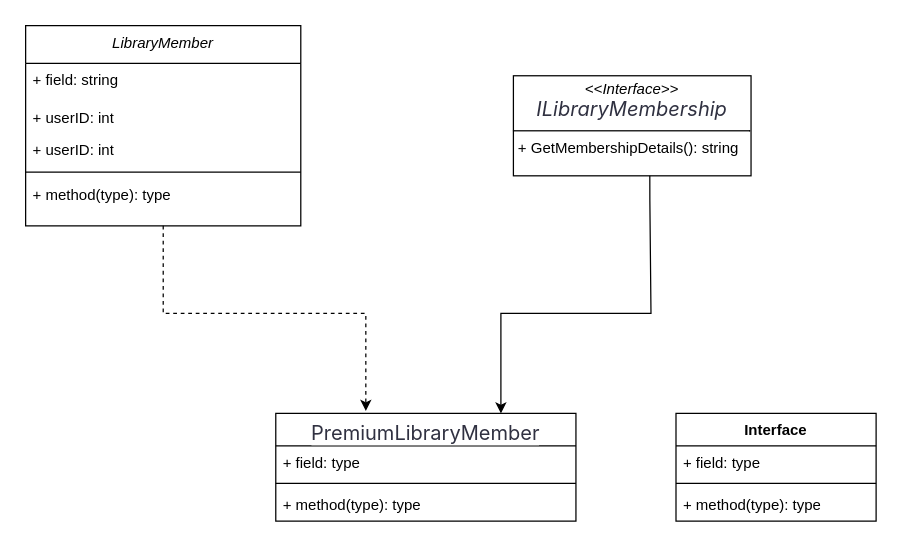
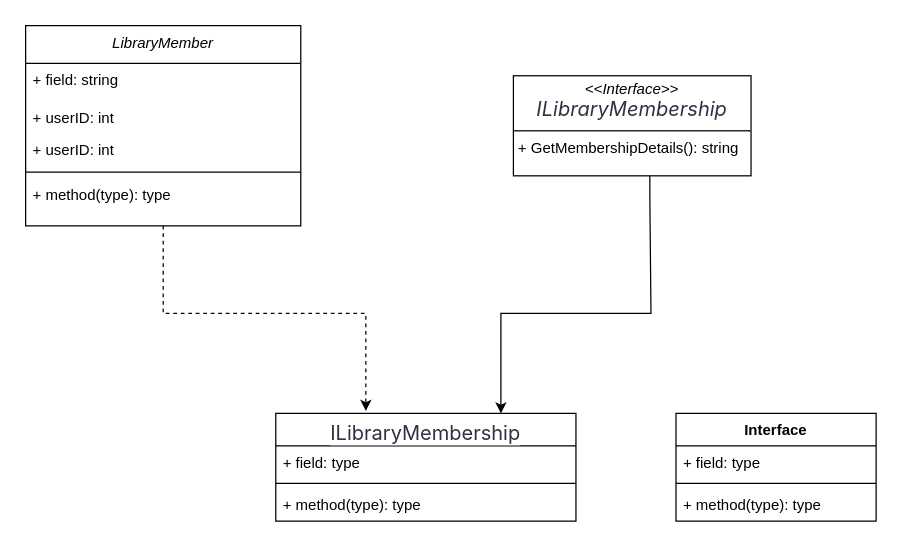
(426, 431) -> (426, 431)
